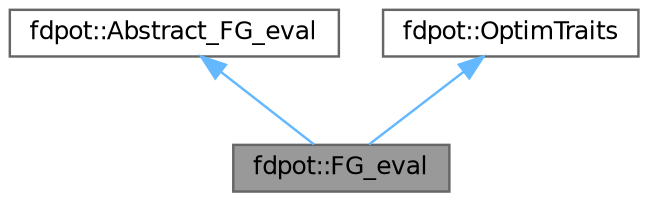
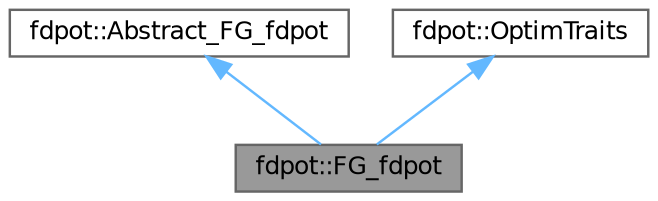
(174, 33) -> (179, 33)
(341, 168) -> (349, 168)
